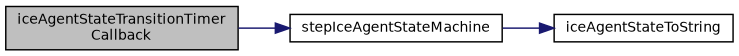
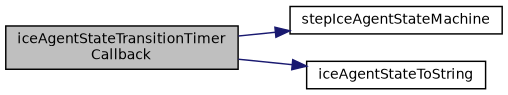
(521, 28) -> (265, 62)
